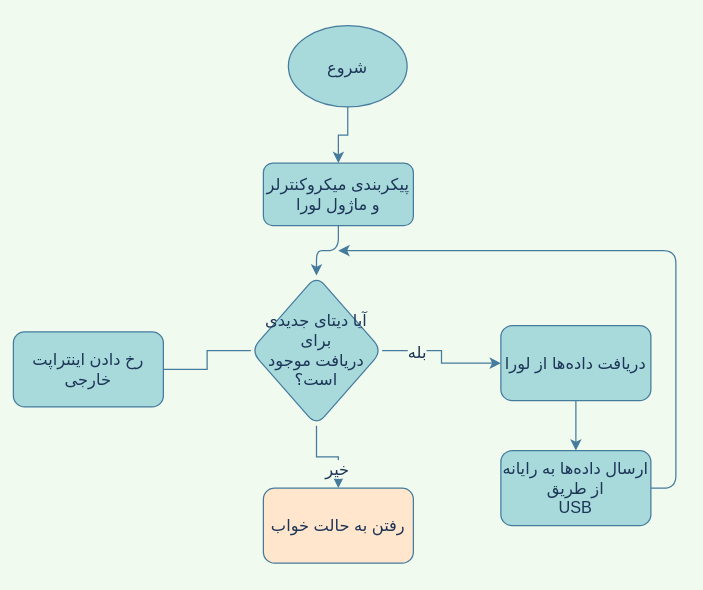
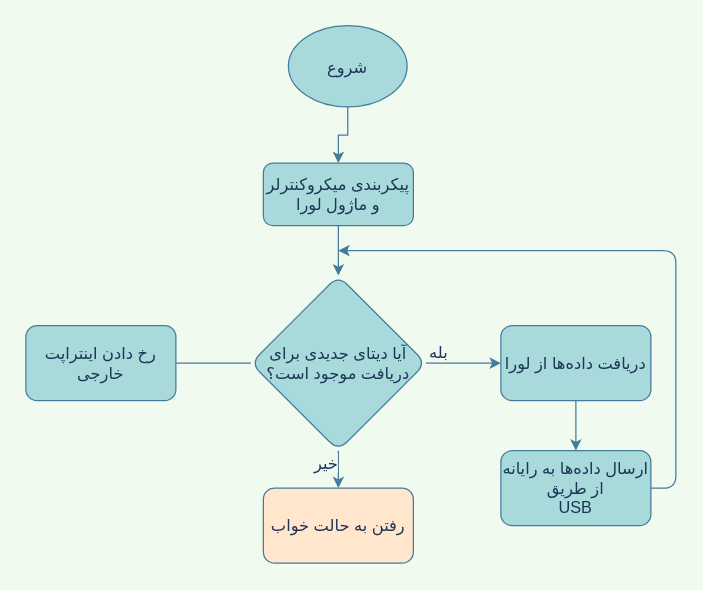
(316, 351) -> (338, 363)
(88, 369) -> (101, 363)
